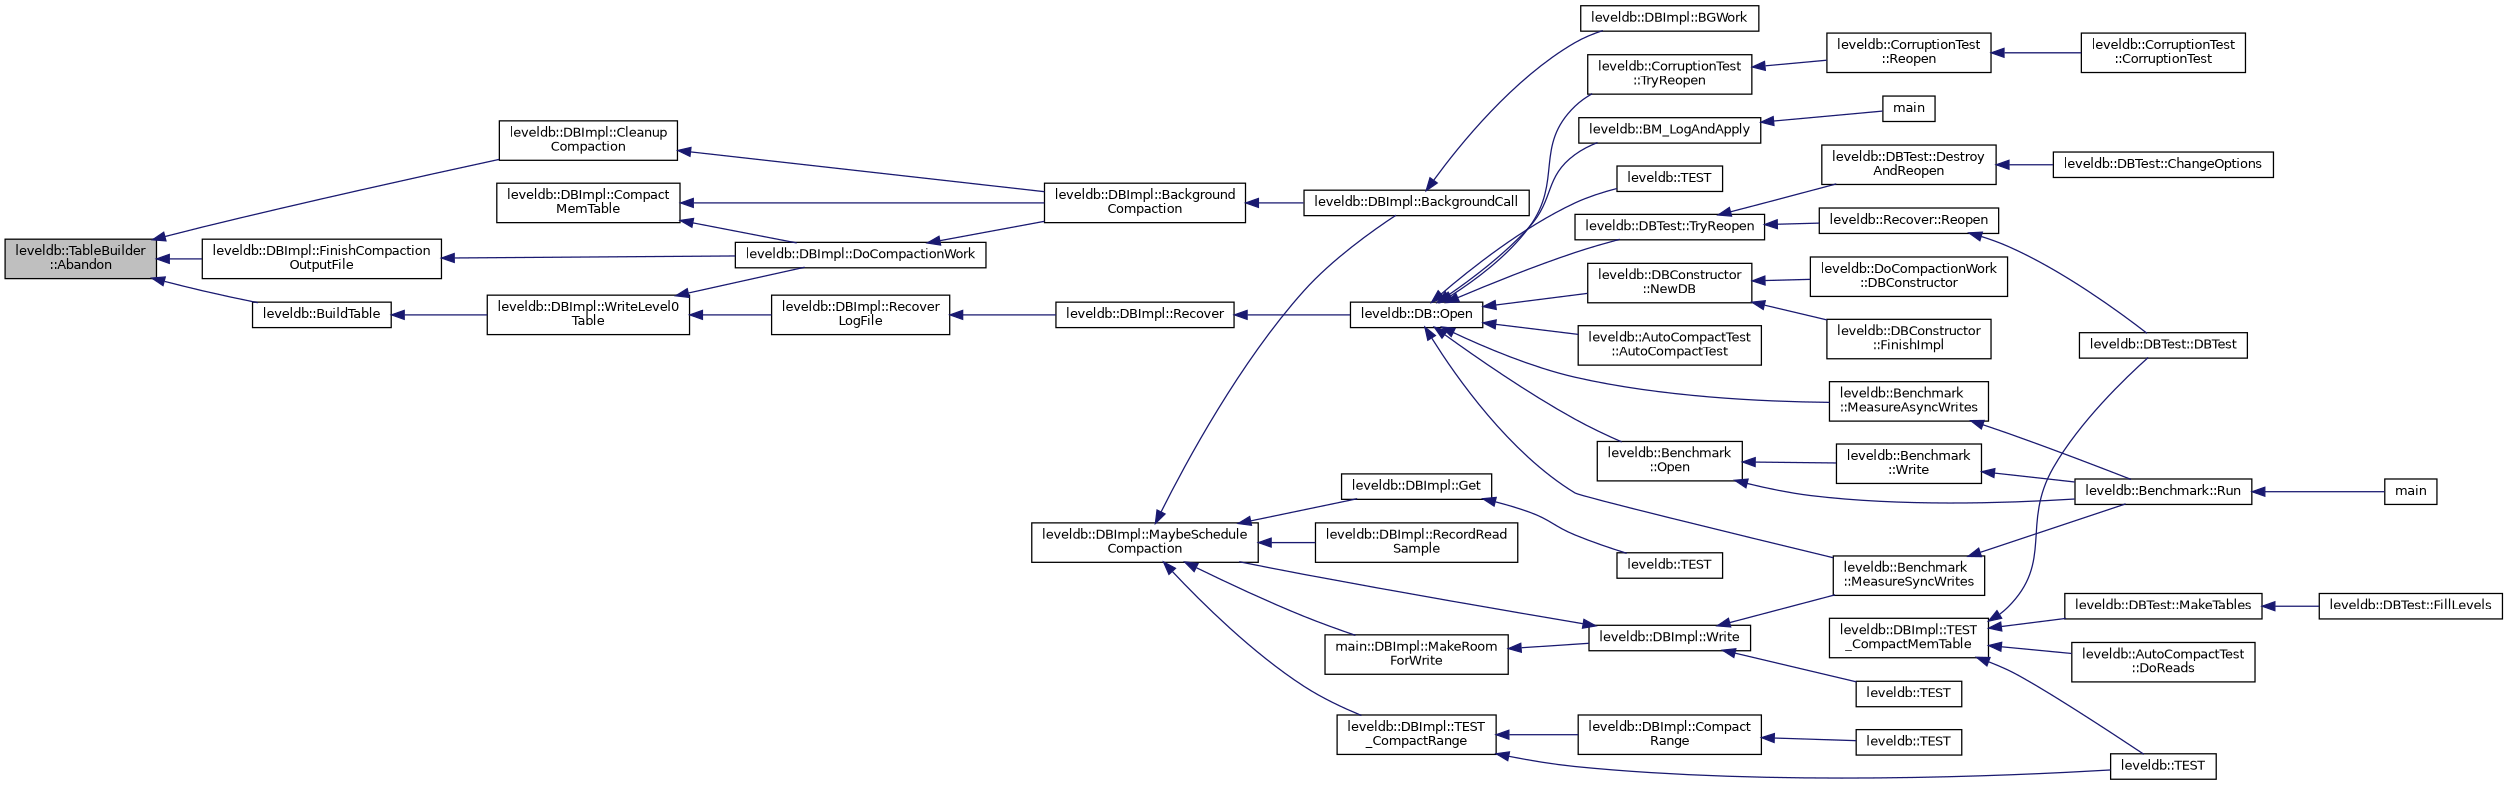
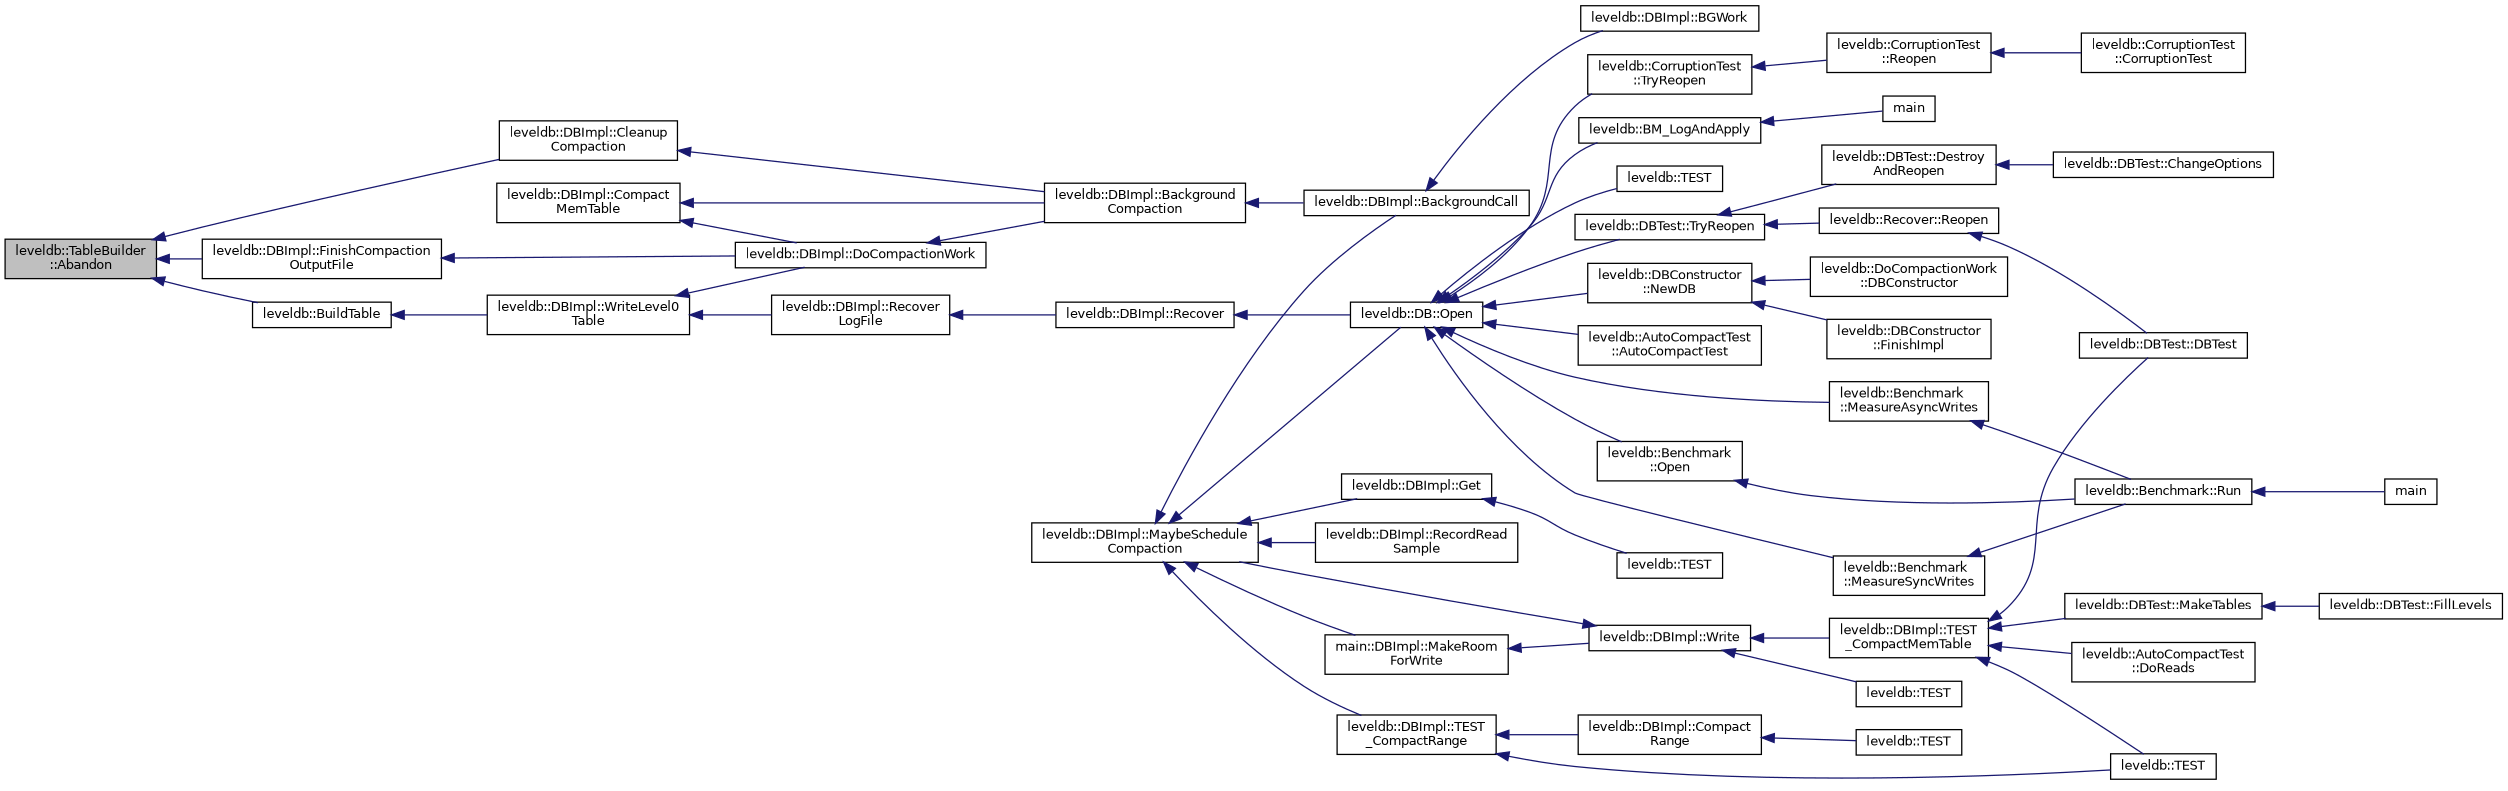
none -> (1290, 421)
(1909, 464) -> none
(1783, 609) -> (1797, 638)
